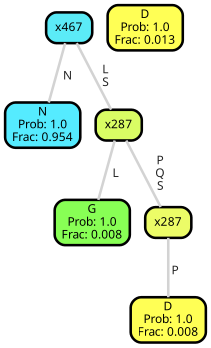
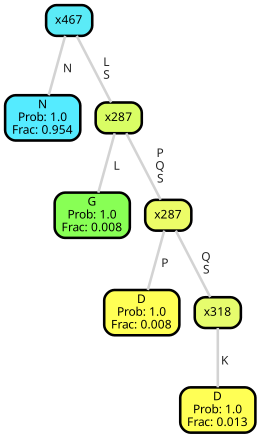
none -> (218, 313)
